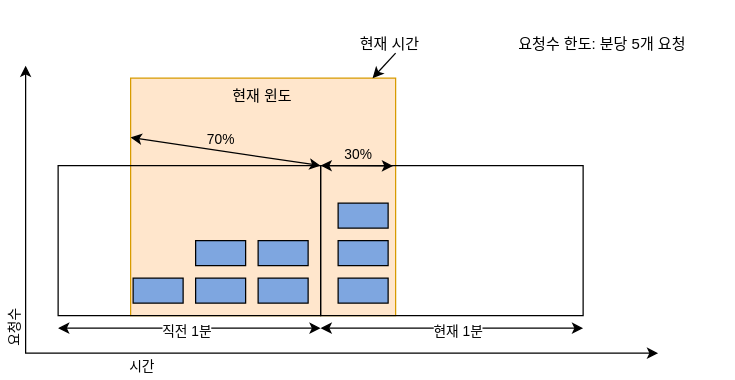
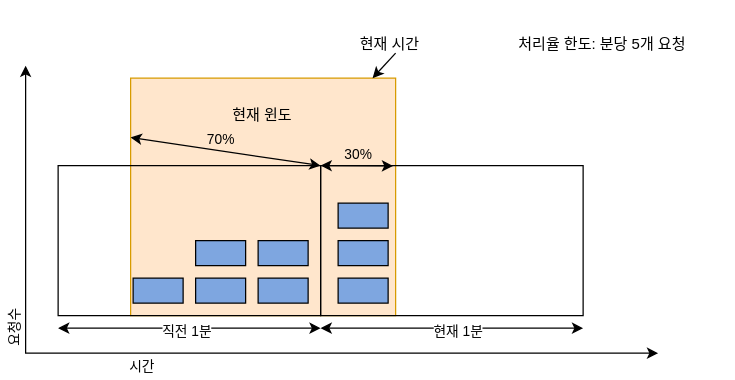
(603, 44) -> (603, 44)
(262, 97) -> (262, 116)
